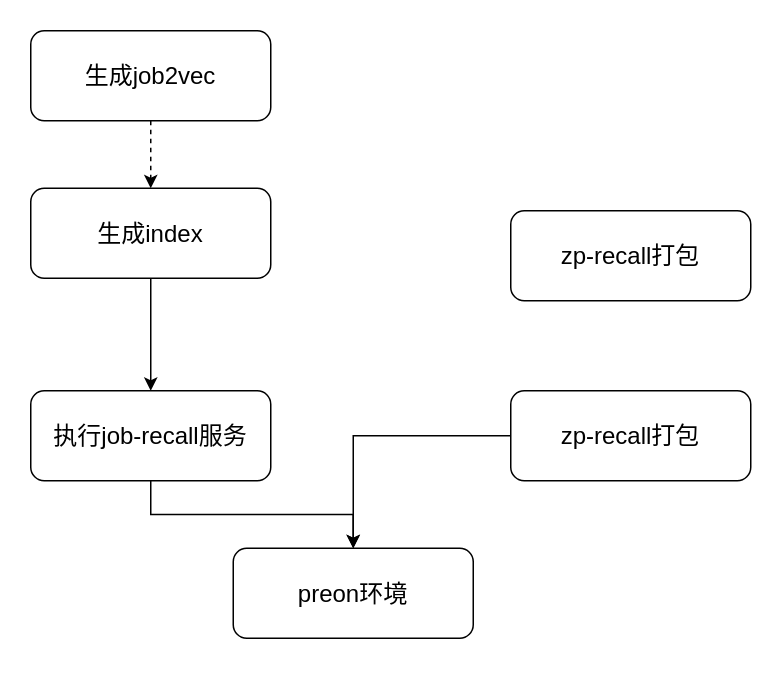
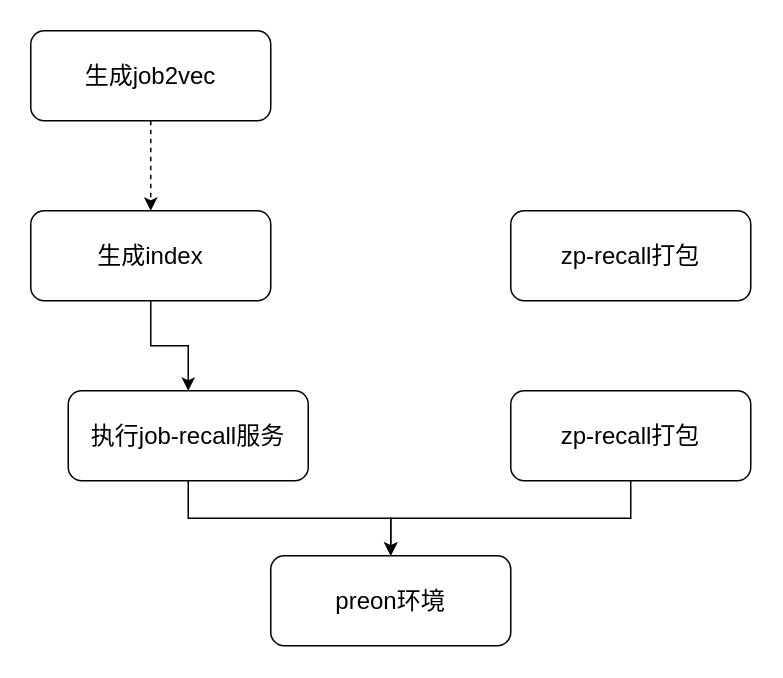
(151, 233) -> (151, 256)
(151, 436) -> (188, 436)
(353, 593) -> (391, 601)
